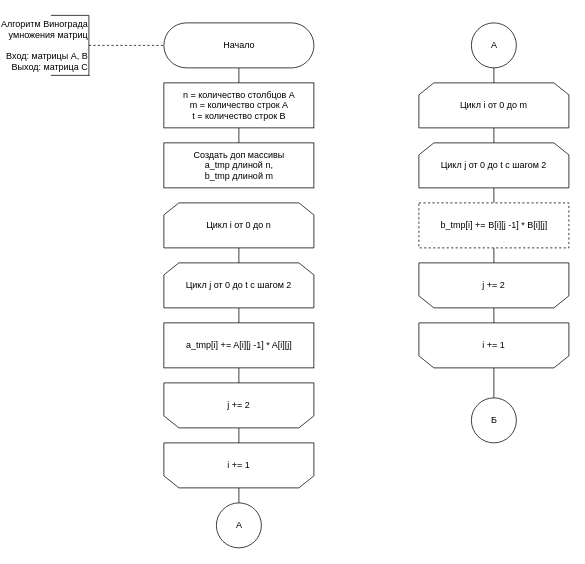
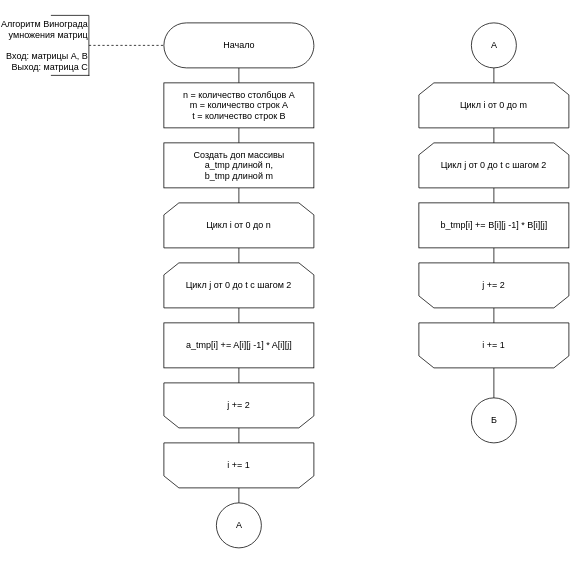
none -> (239, 195)
(494, 225) -> (494, 225)
